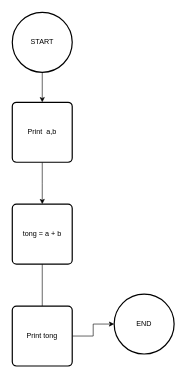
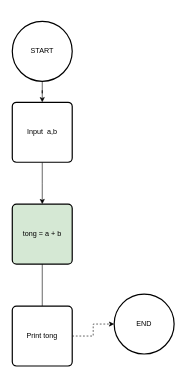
(42, 42) -> (42, 51)
(42, 132) -> (42, 132)
(42, 234) -> (42, 234)
(93, 332) -> (93, 332)
